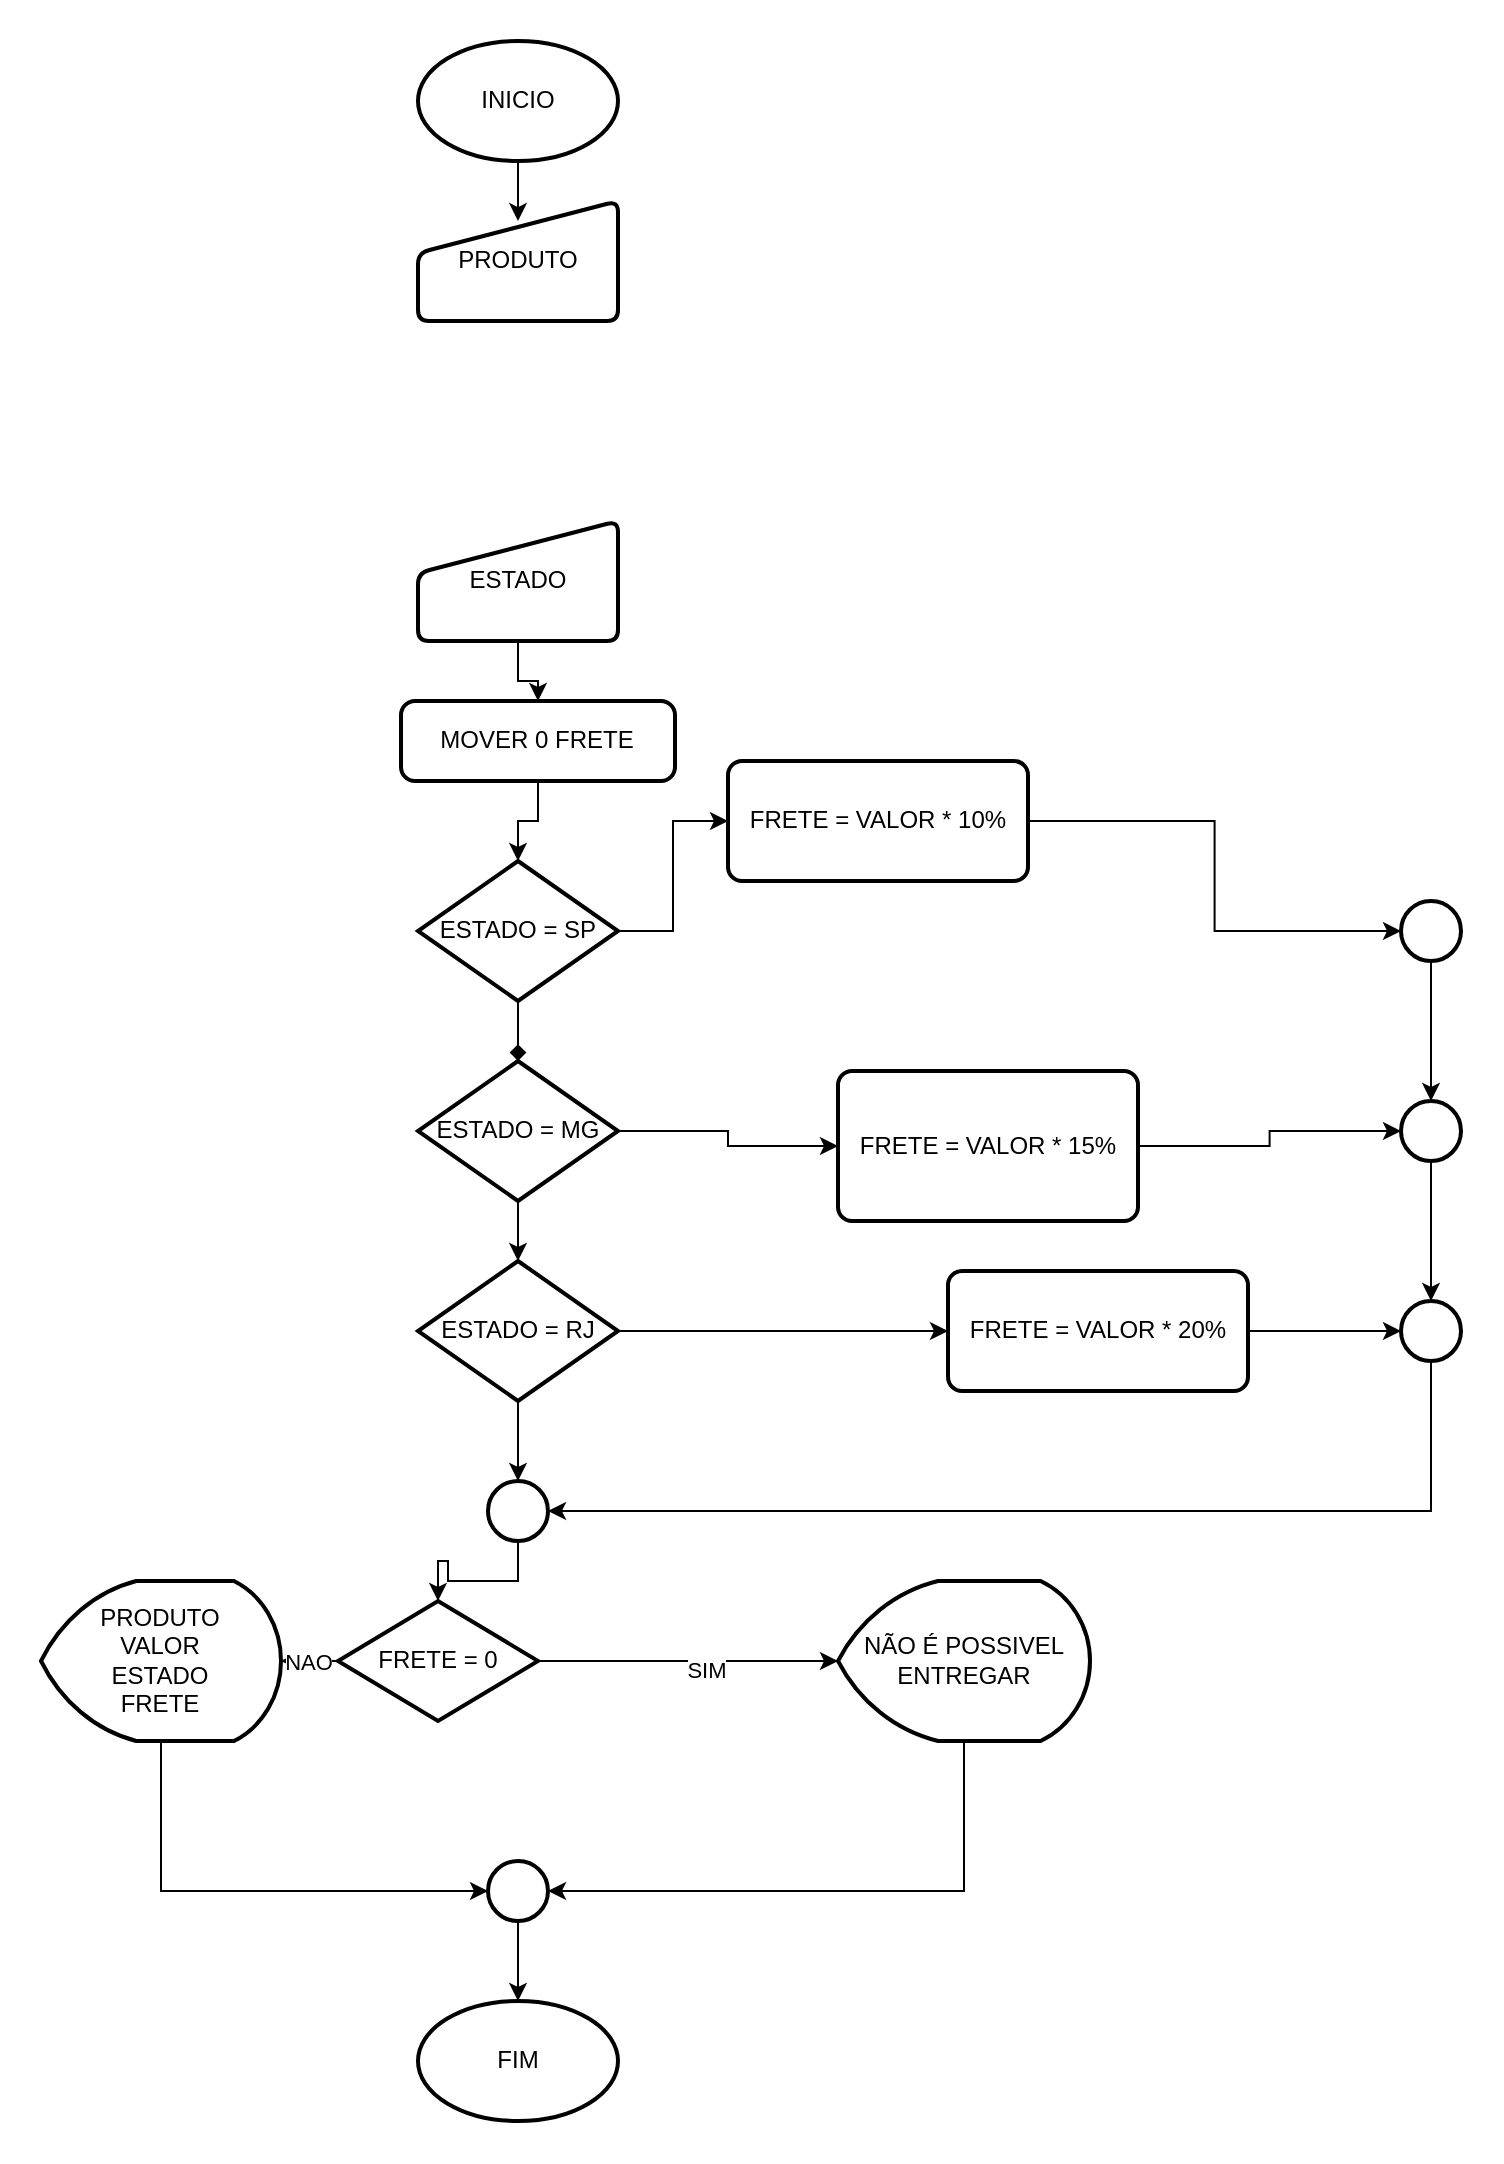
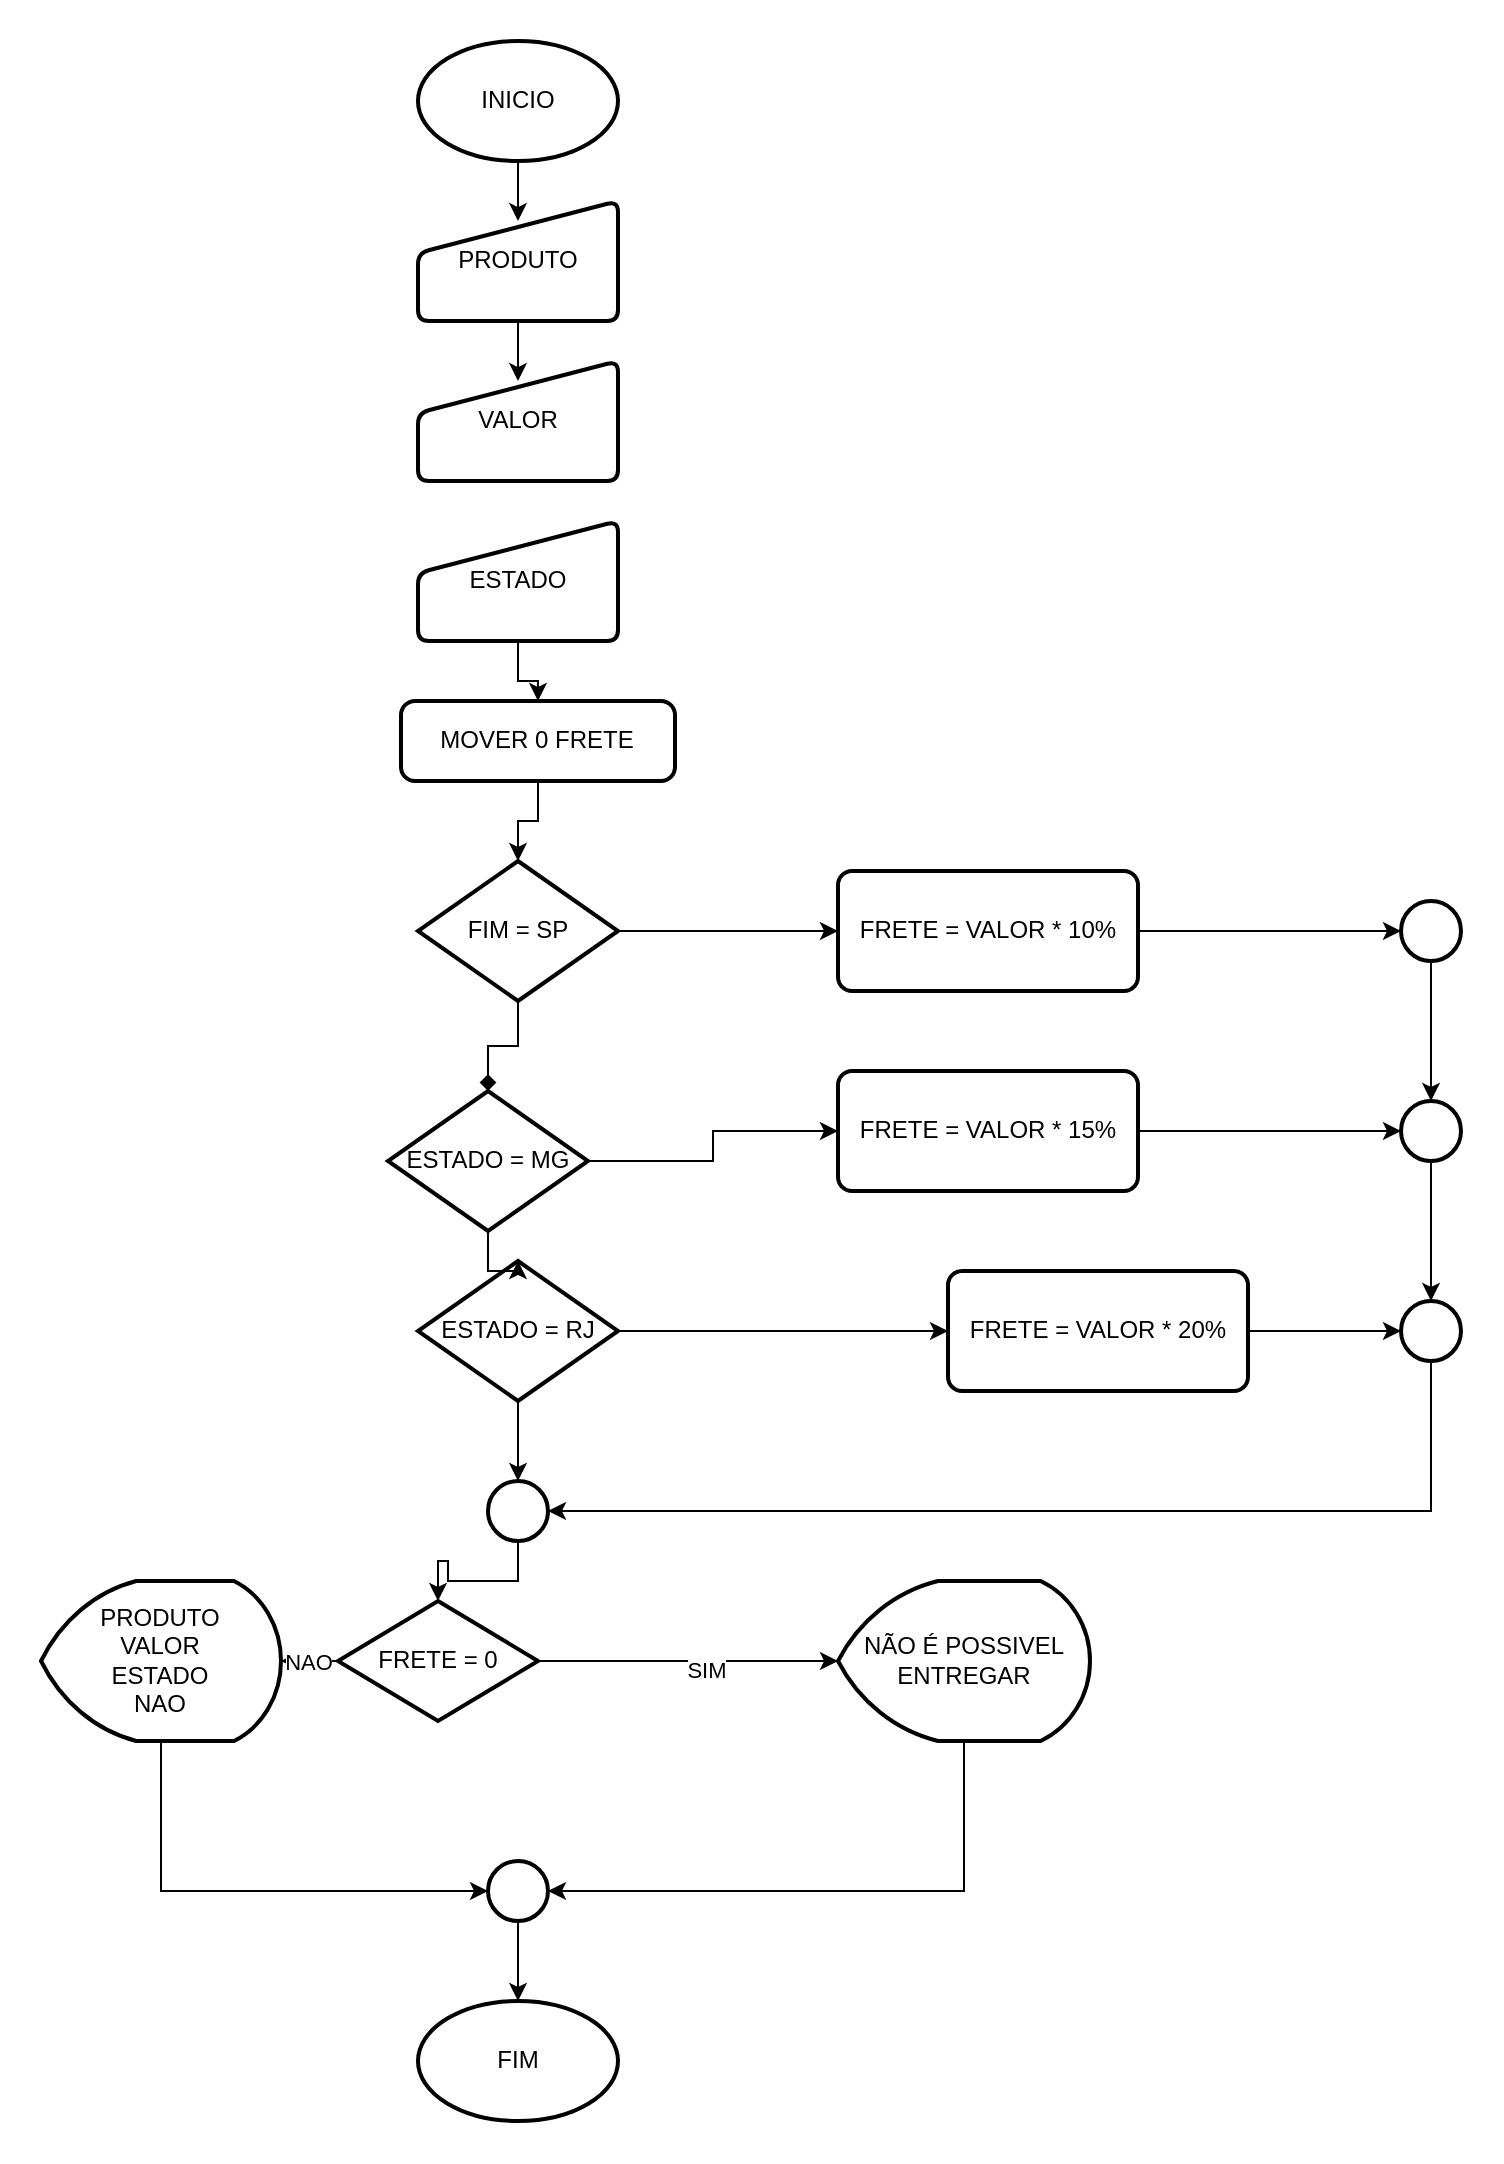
none -> (518, 338)
none -> (518, 421)
(878, 821) -> (988, 931)
(519, 931) -> (519, 931)
(518, 1131) -> (488, 1161)
(988, 1146) -> (988, 1131)
(161, 1661) -> (161, 1661)
